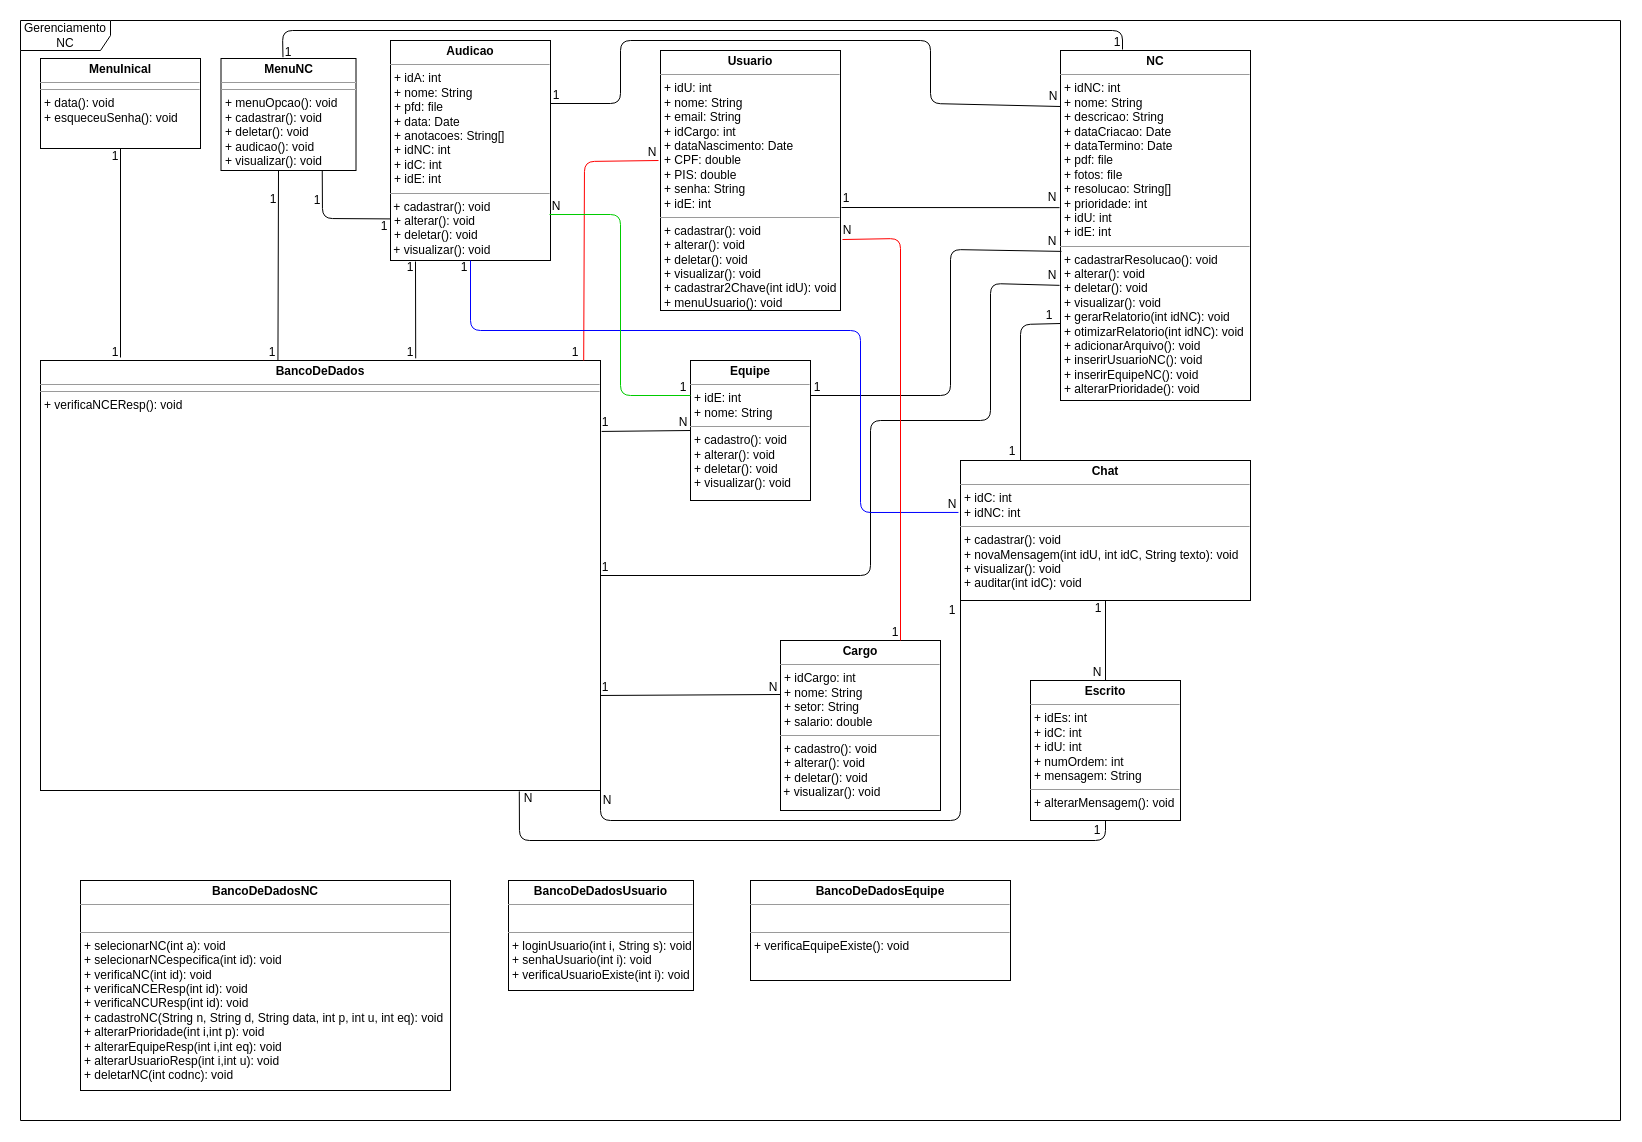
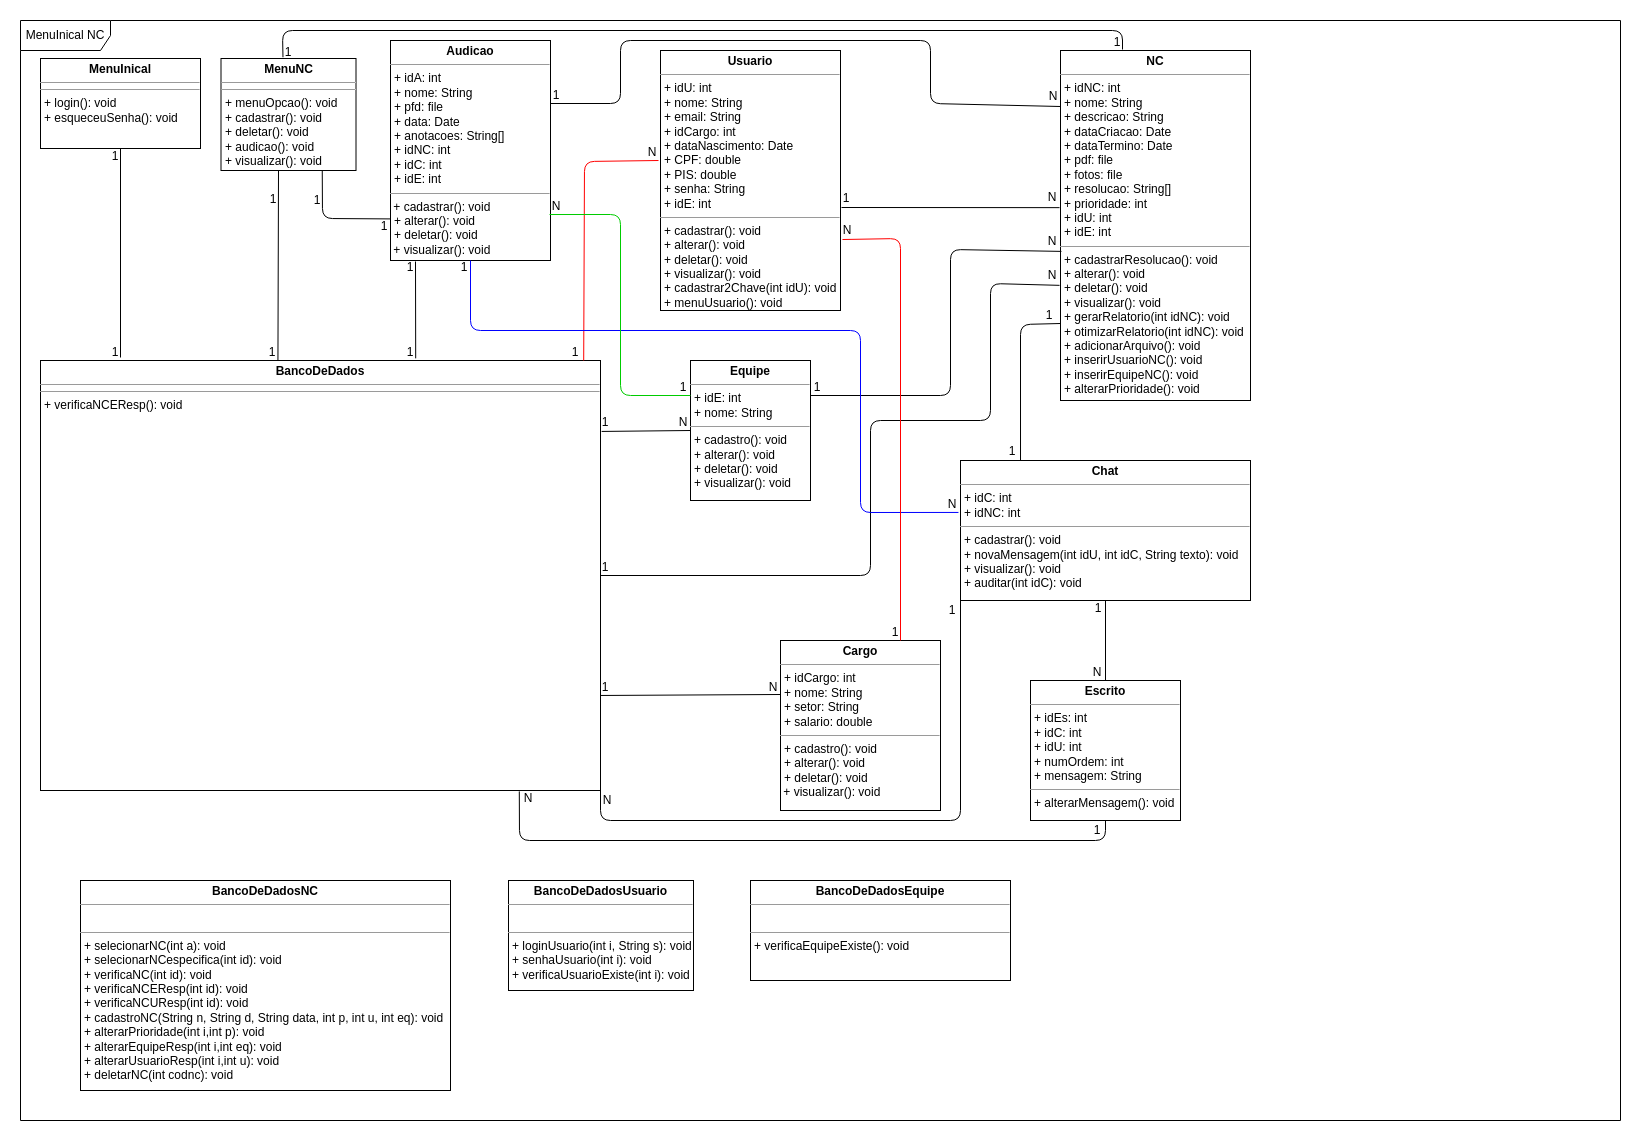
(66, 36) -> (66, 36)
(112, 80) -> (112, 80)
